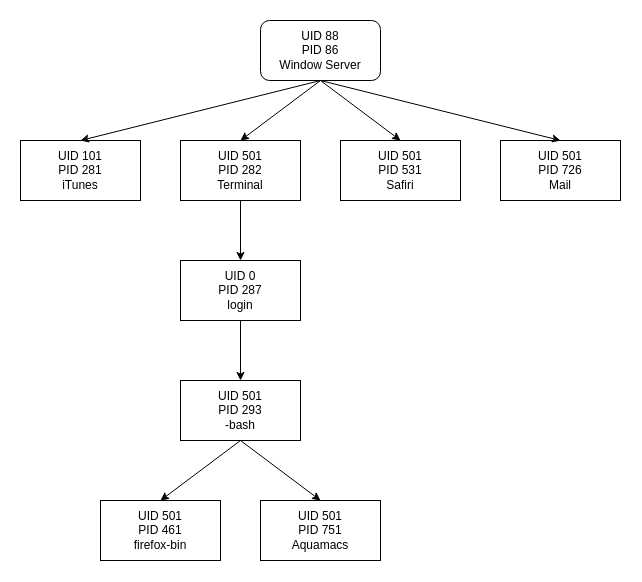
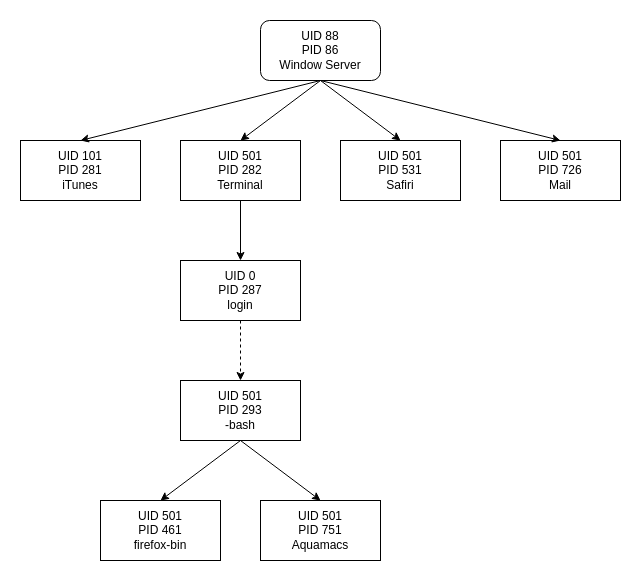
(241, 348) -> (241, 348)
